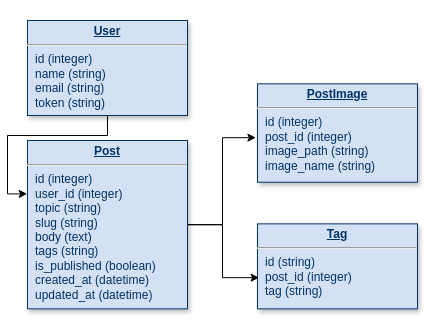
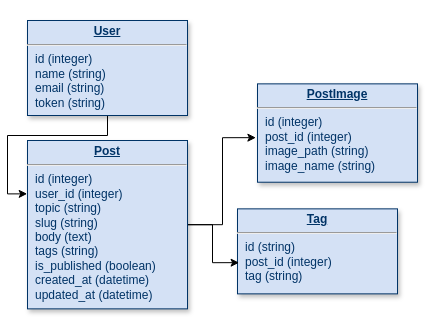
(338, 266) -> (318, 251)
